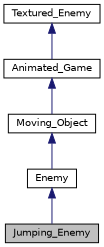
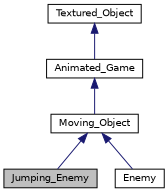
(52, 14) -> (95, 14)
(52, 211) -> (69, 155)
